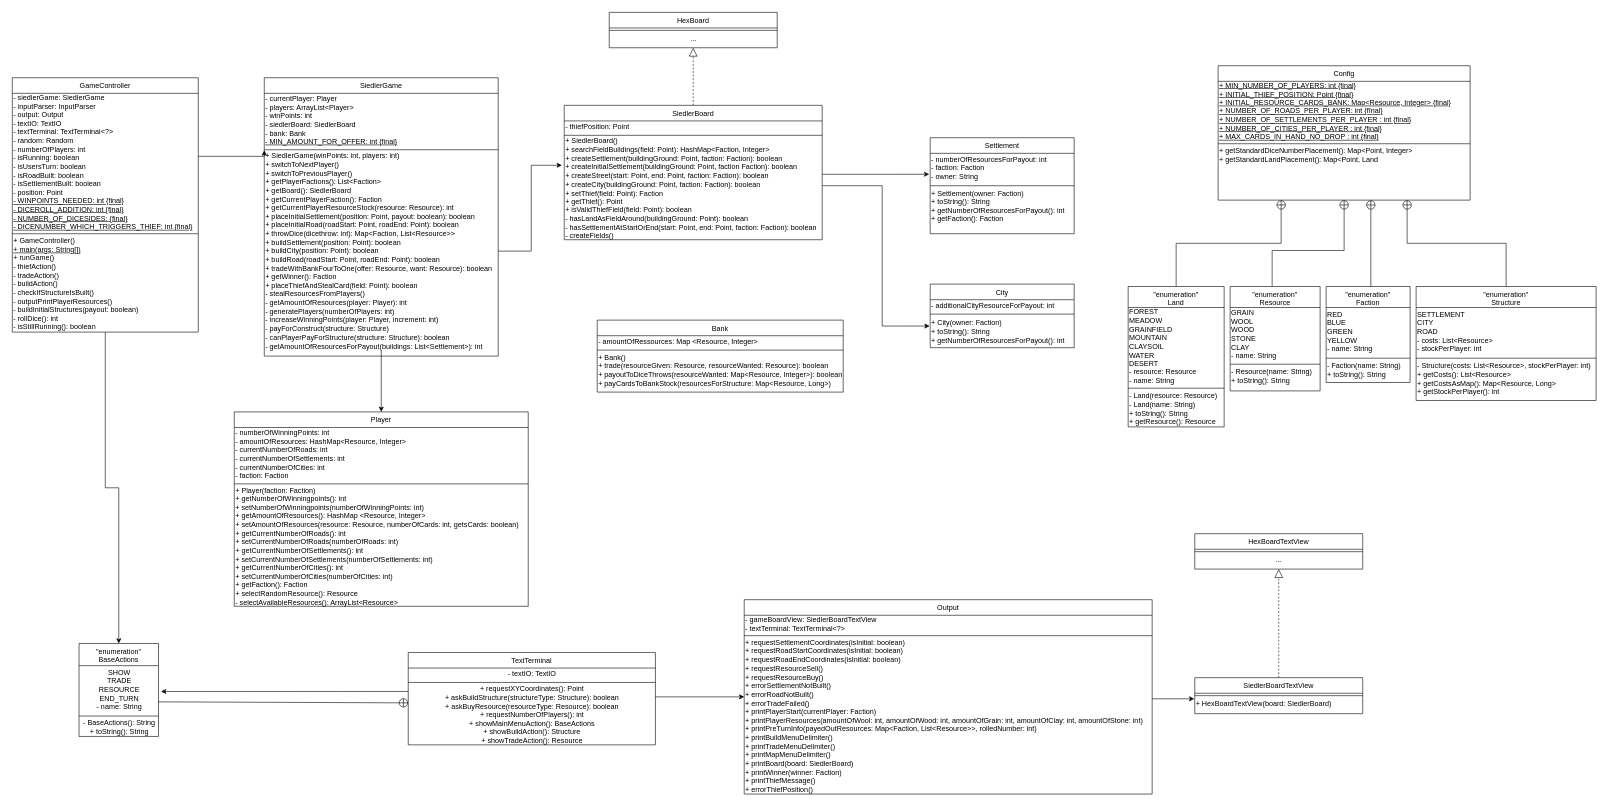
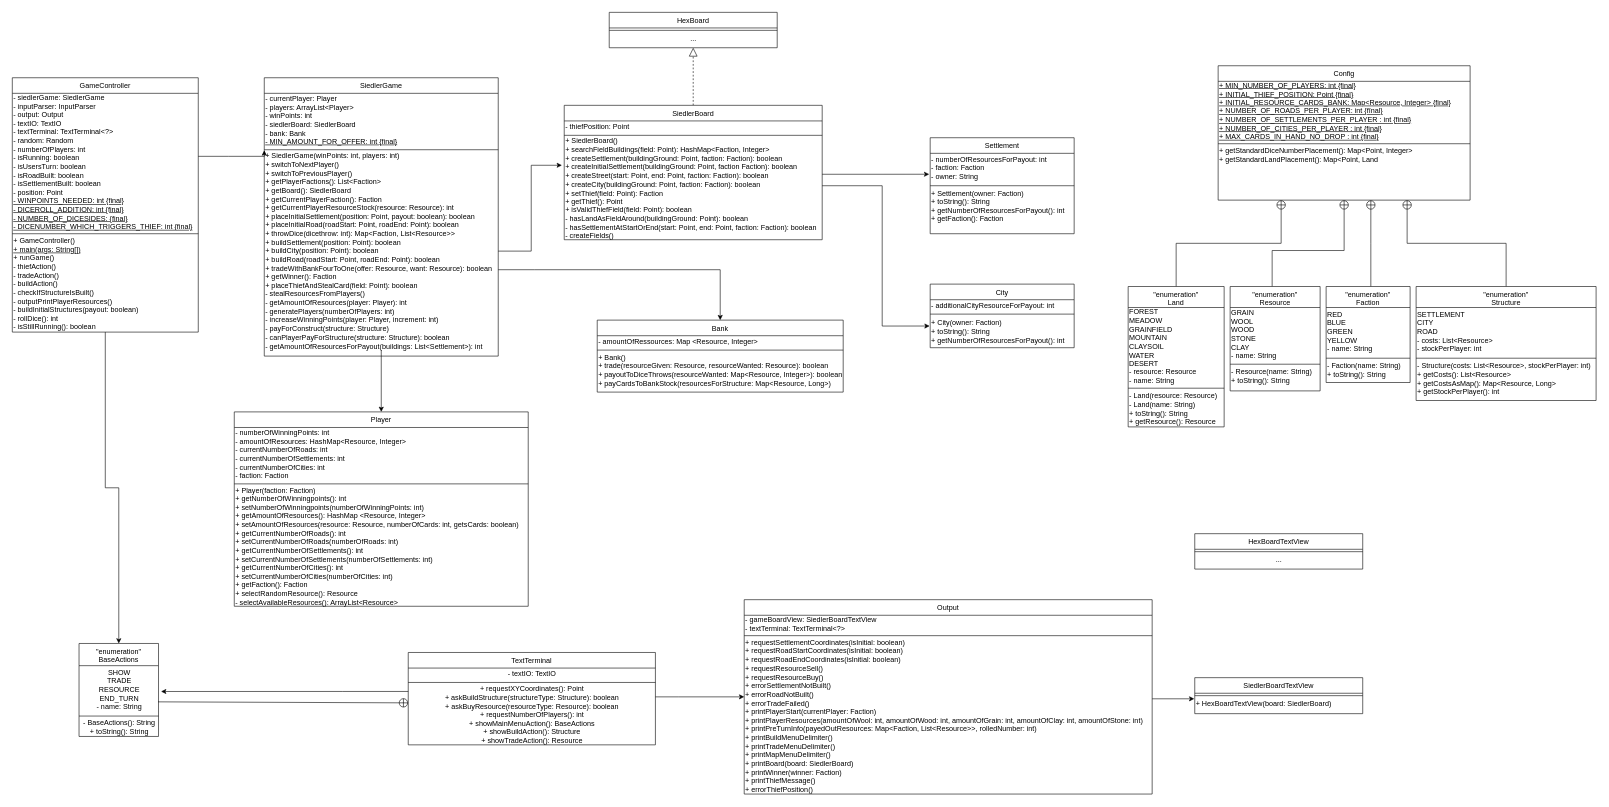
none -> (719, 270)
(1279, 628) -> none
